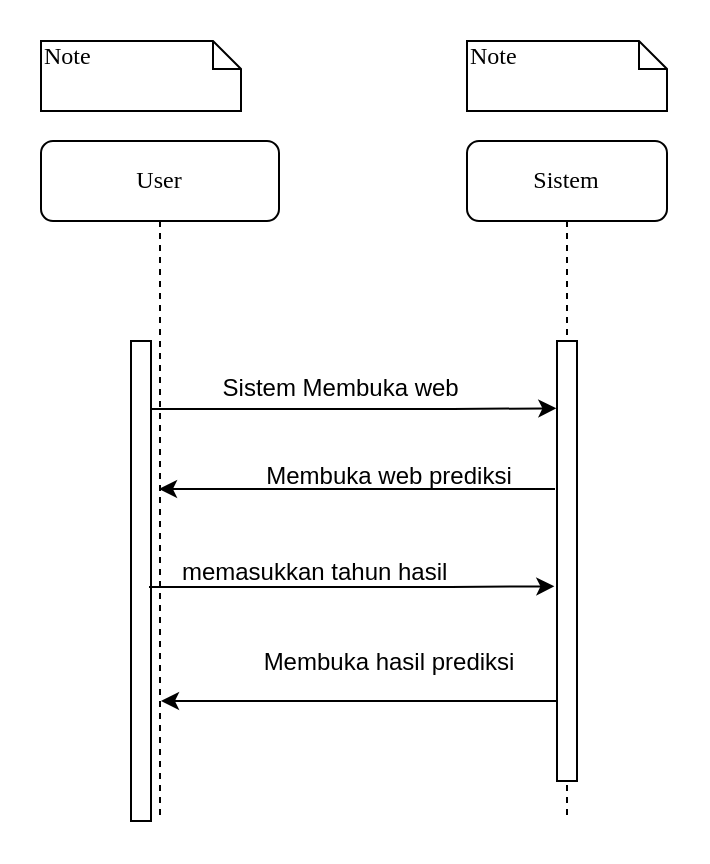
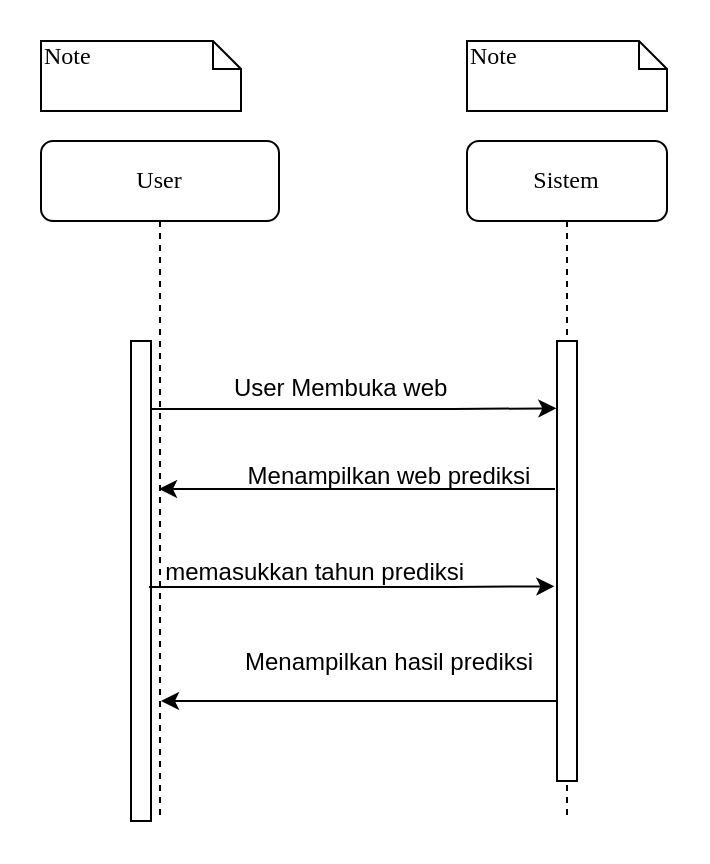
(345, 389) -> (345, 389)
(390, 477) -> (390, 477)
(319, 573) -> (319, 573)
(390, 663) -> (390, 663)
